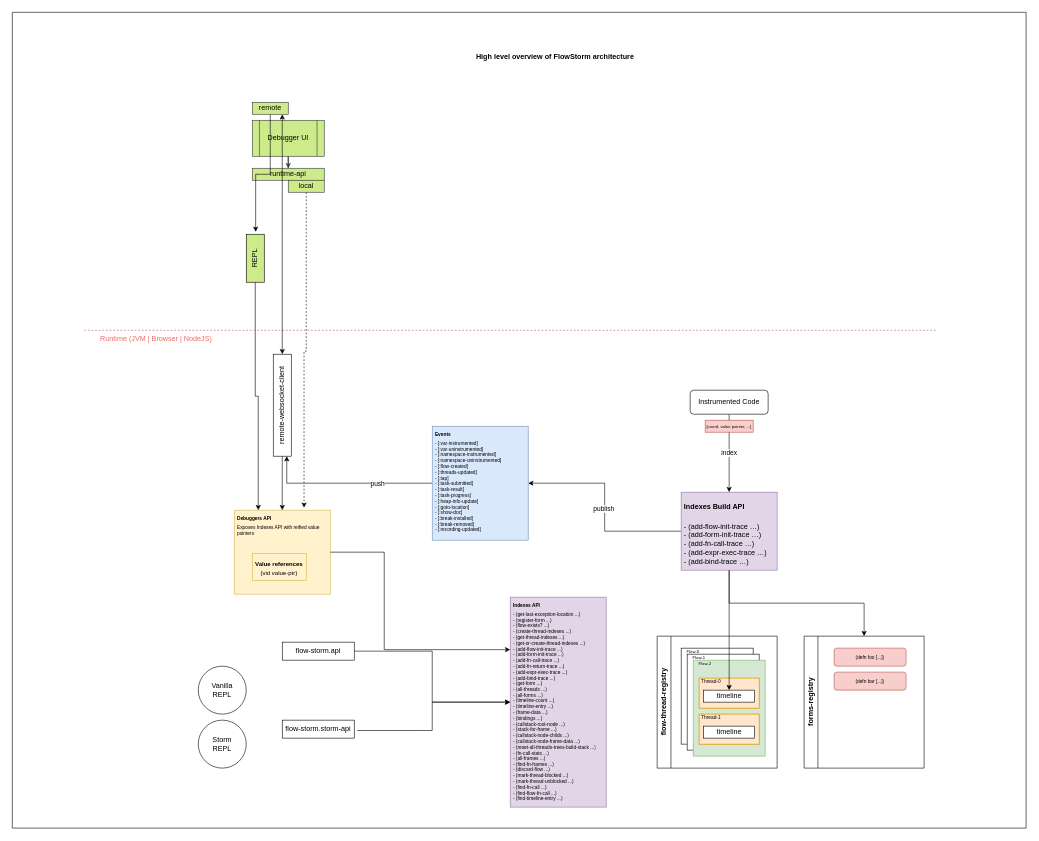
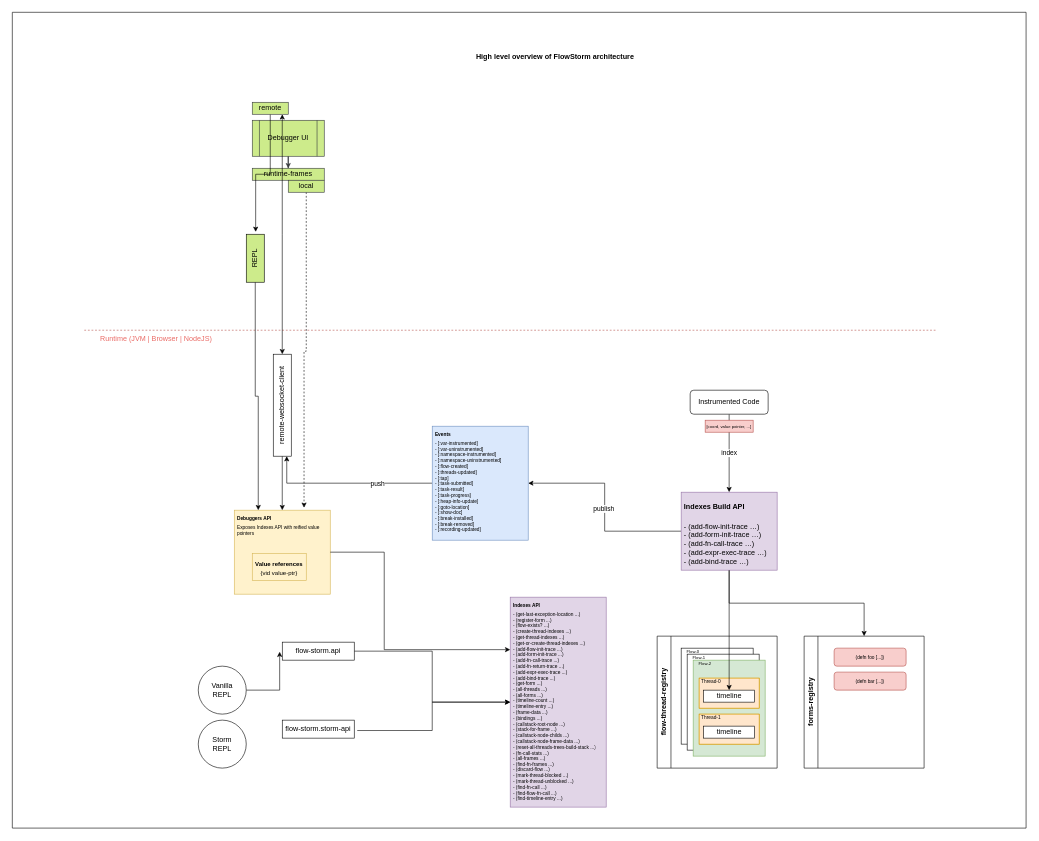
(288, 174) -> (288, 174)
none -> (280, 665)
